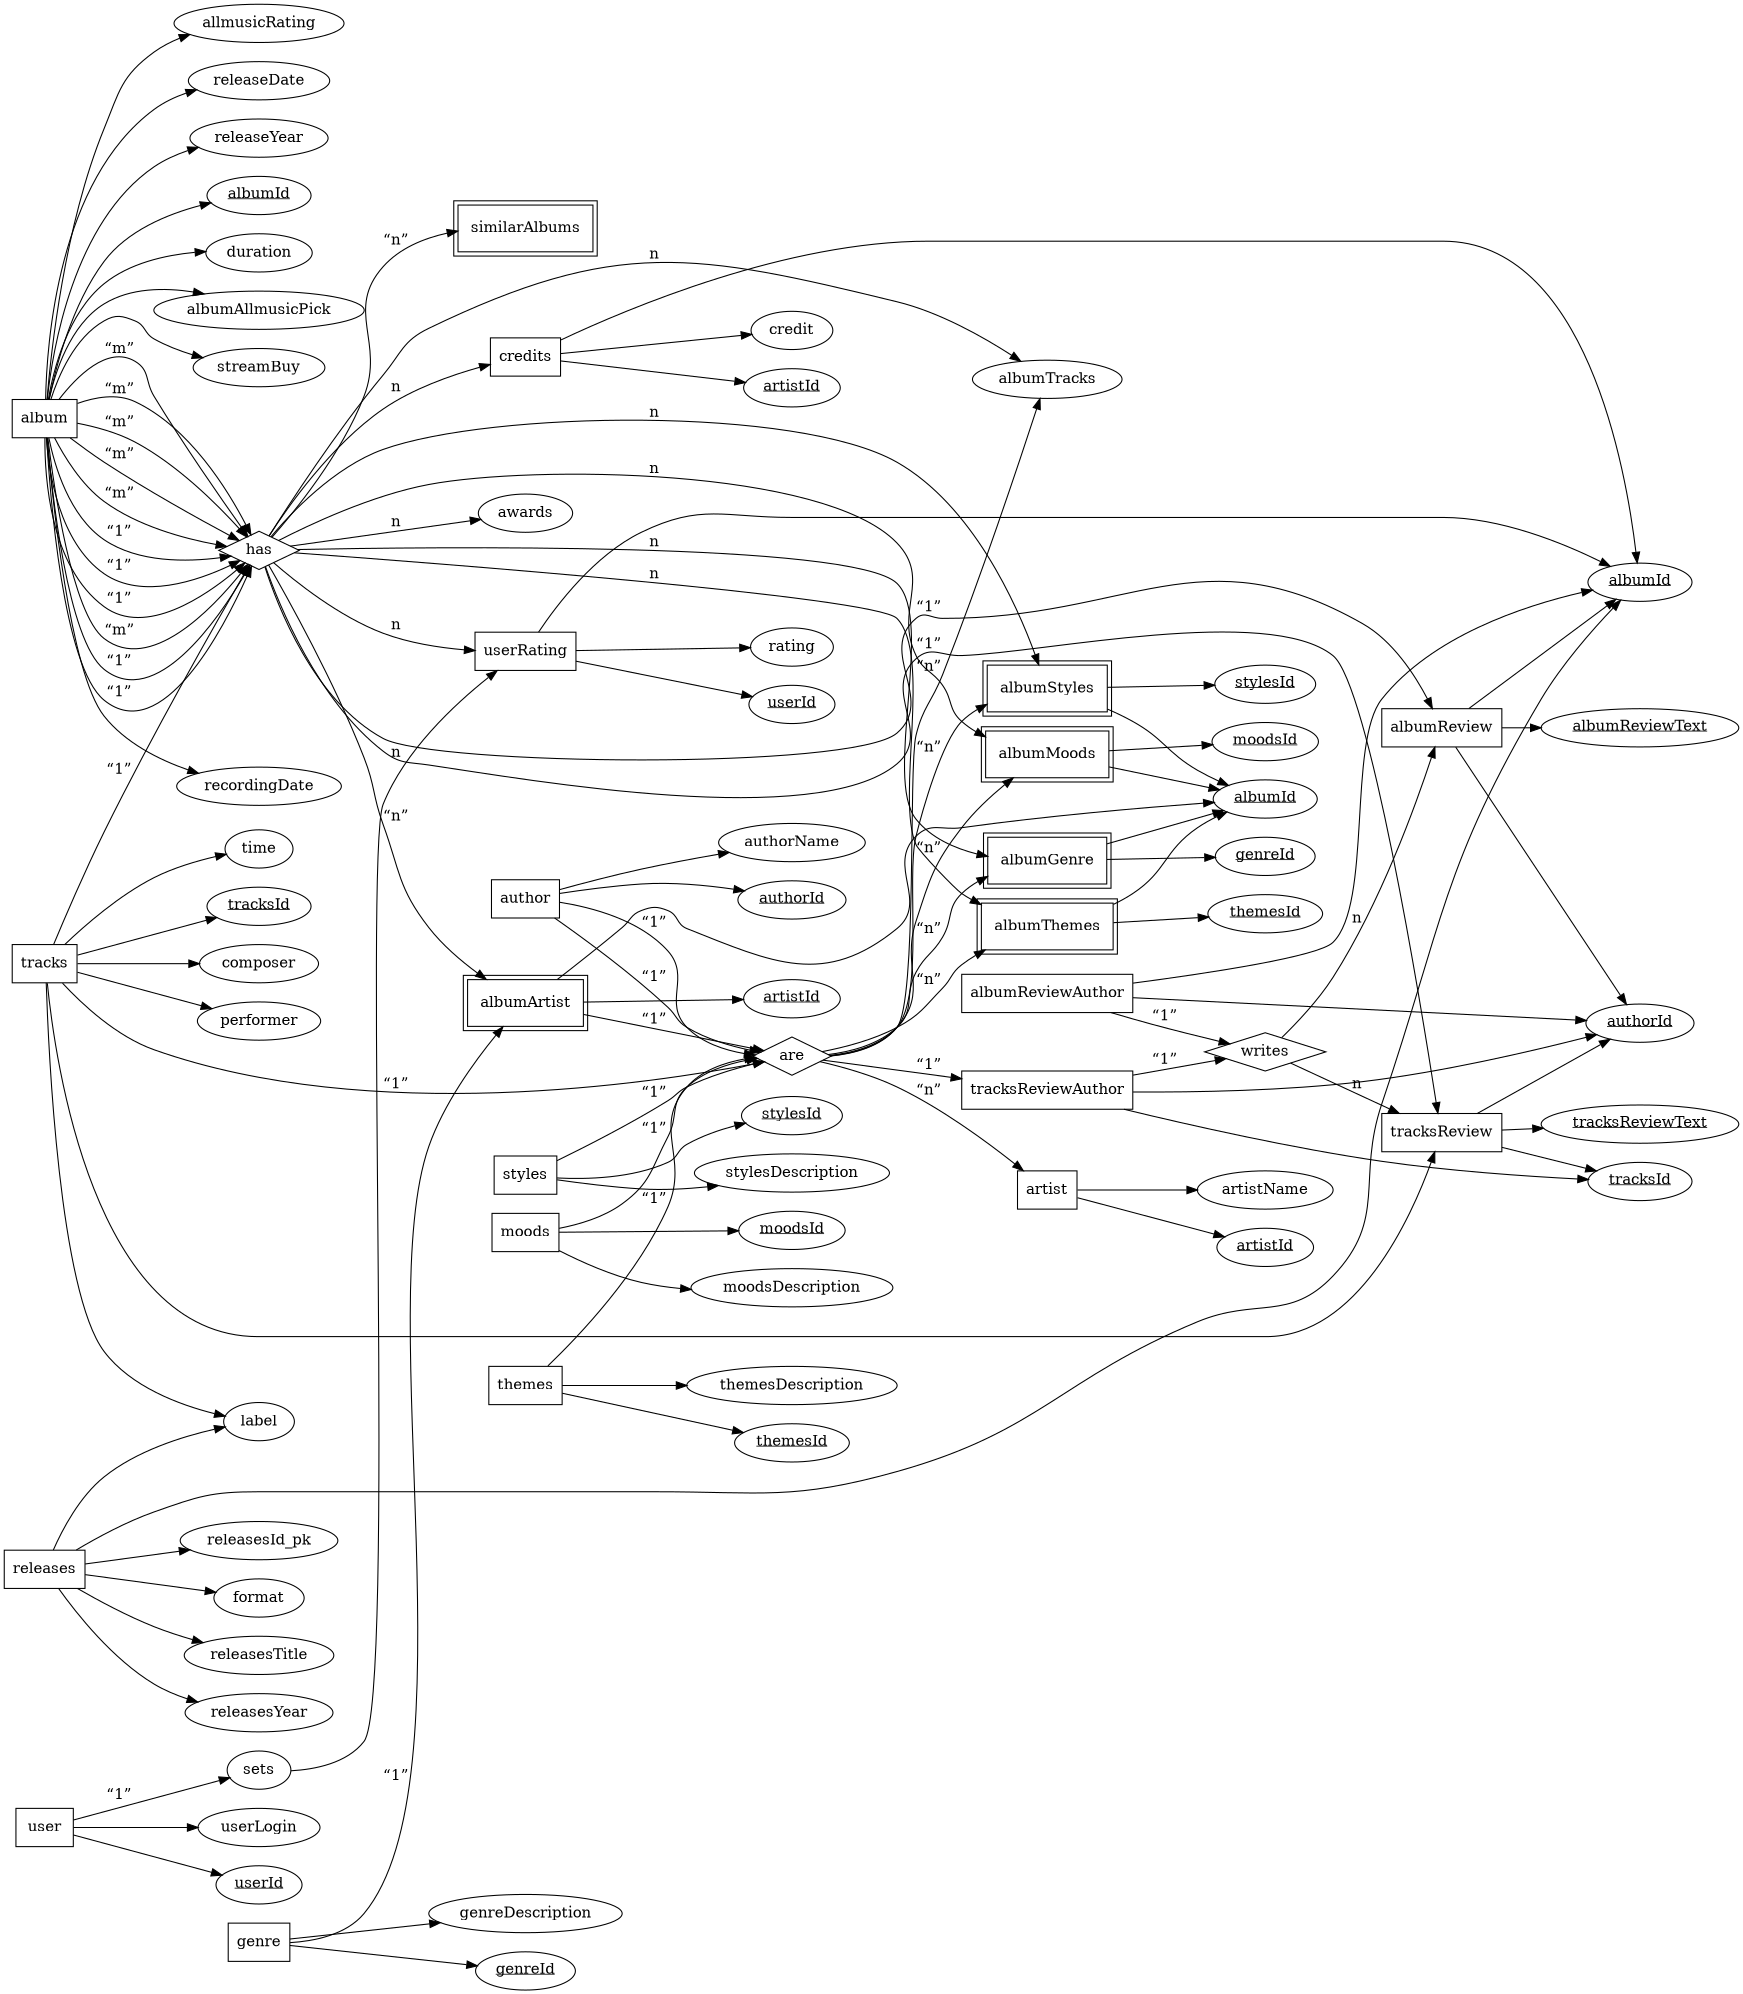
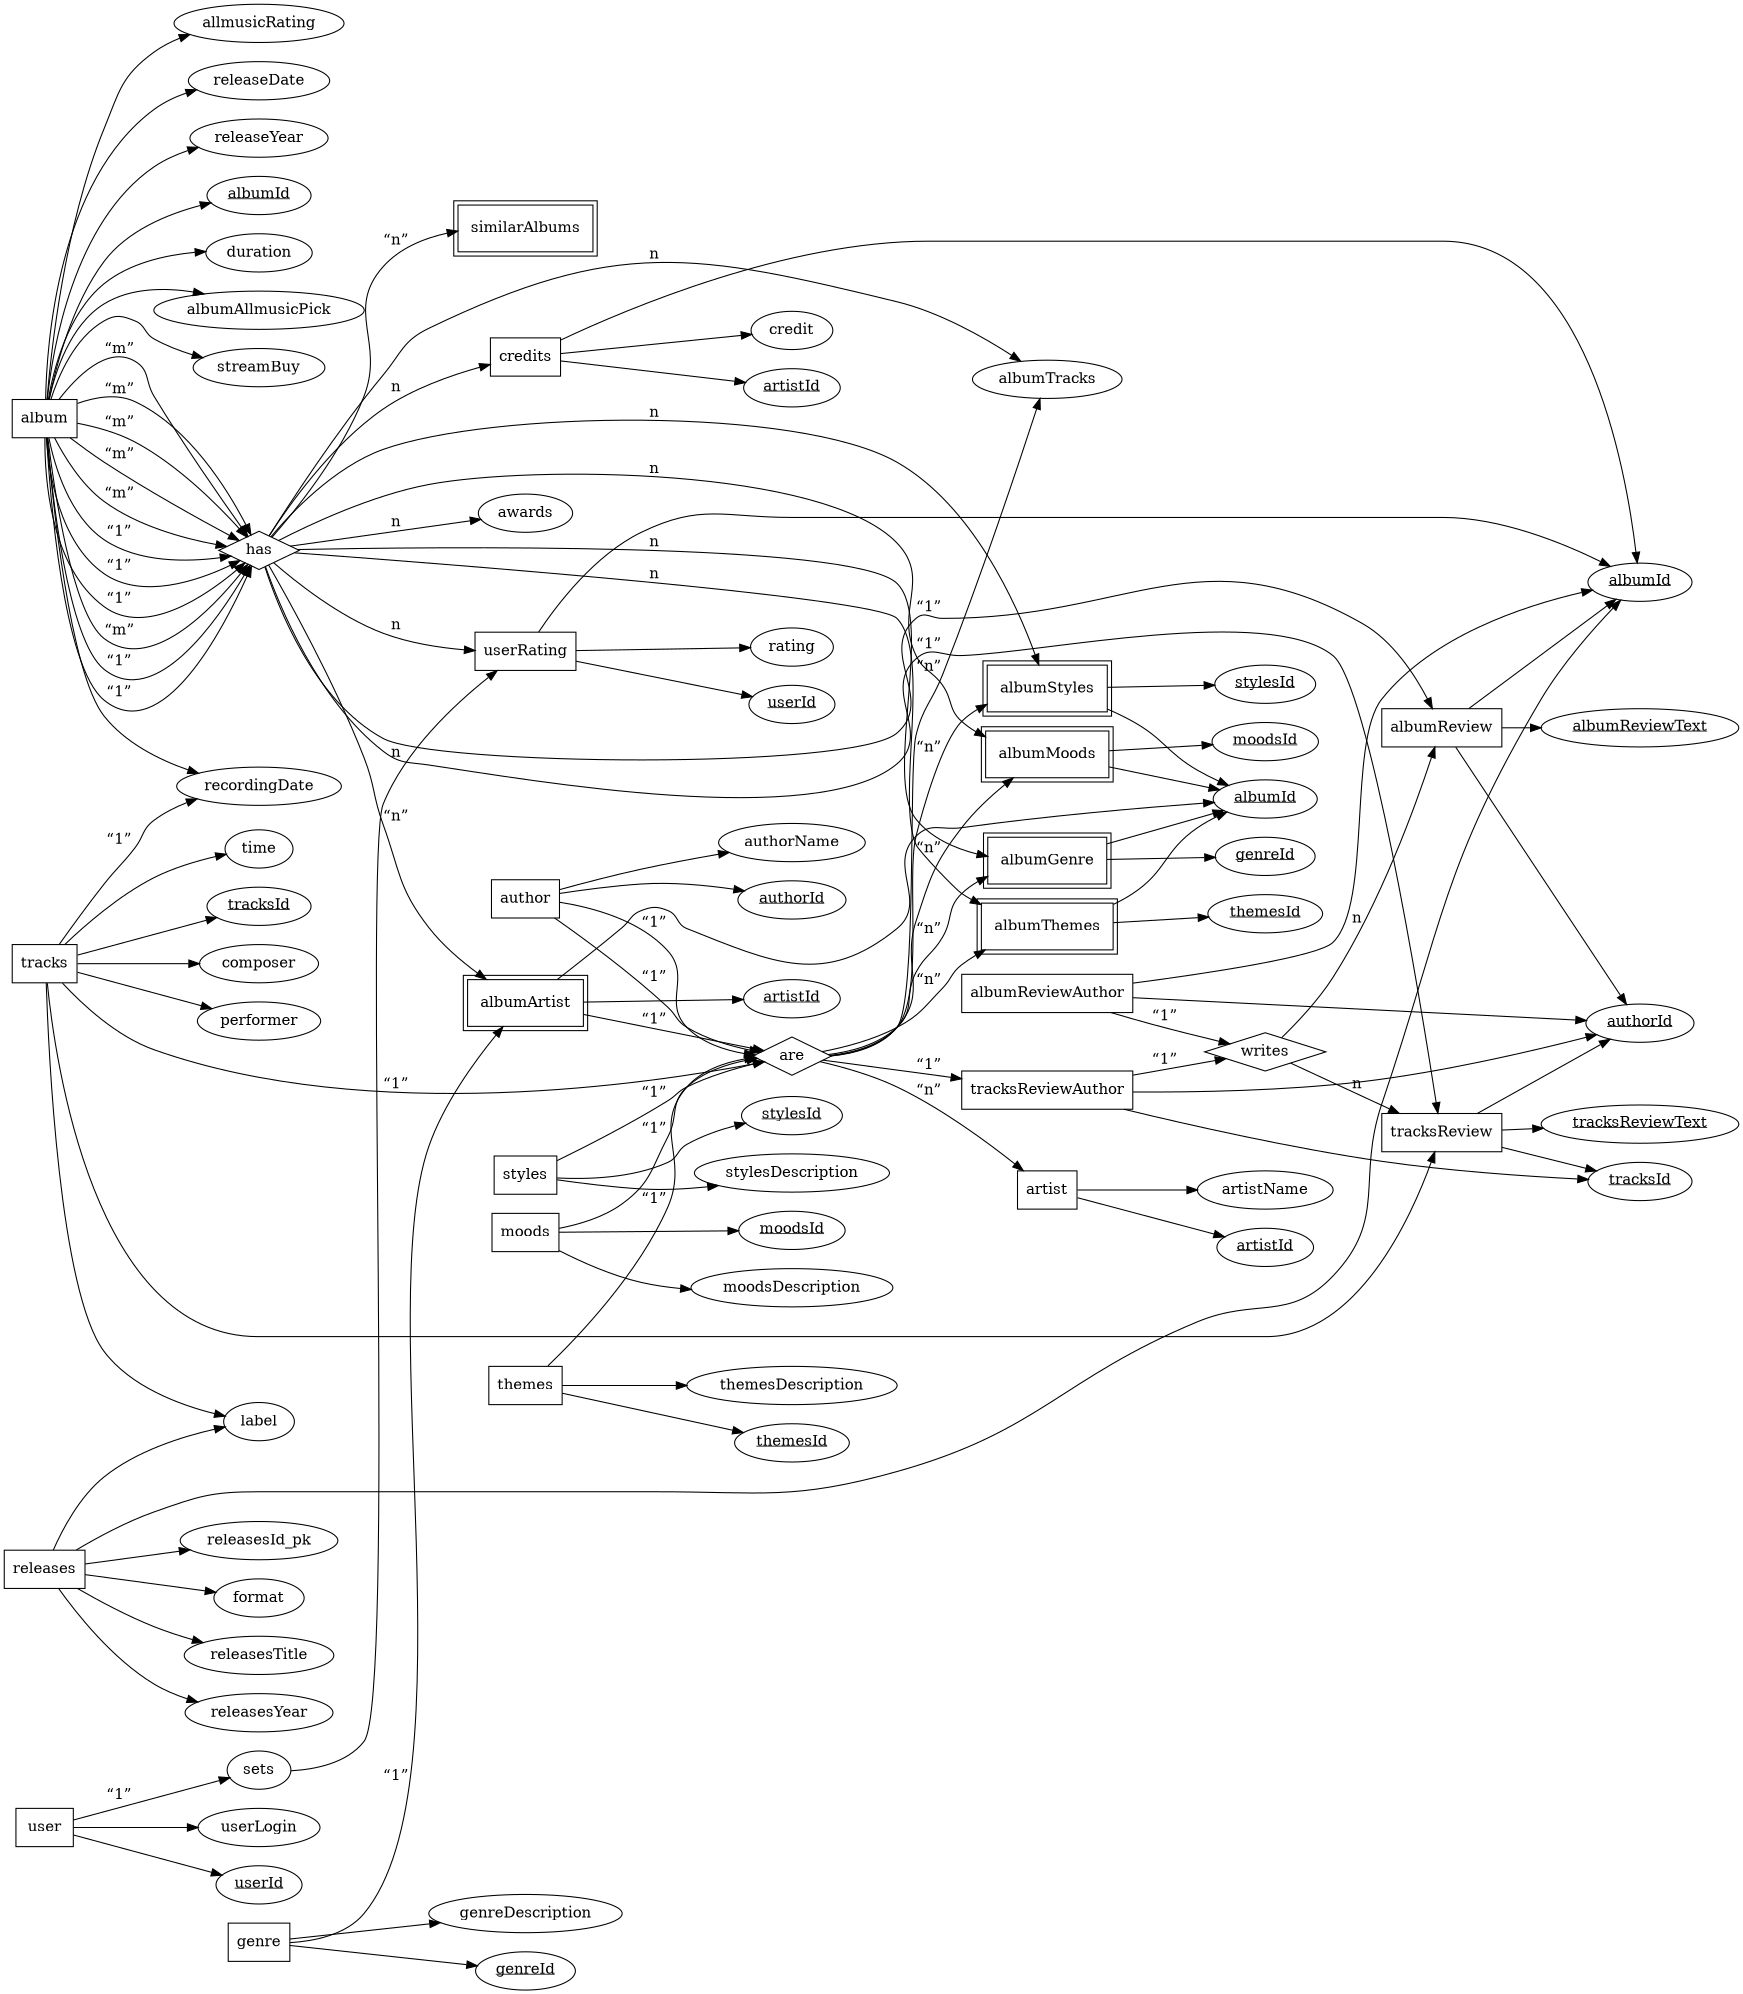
(138, 766) -> (118, 867)
